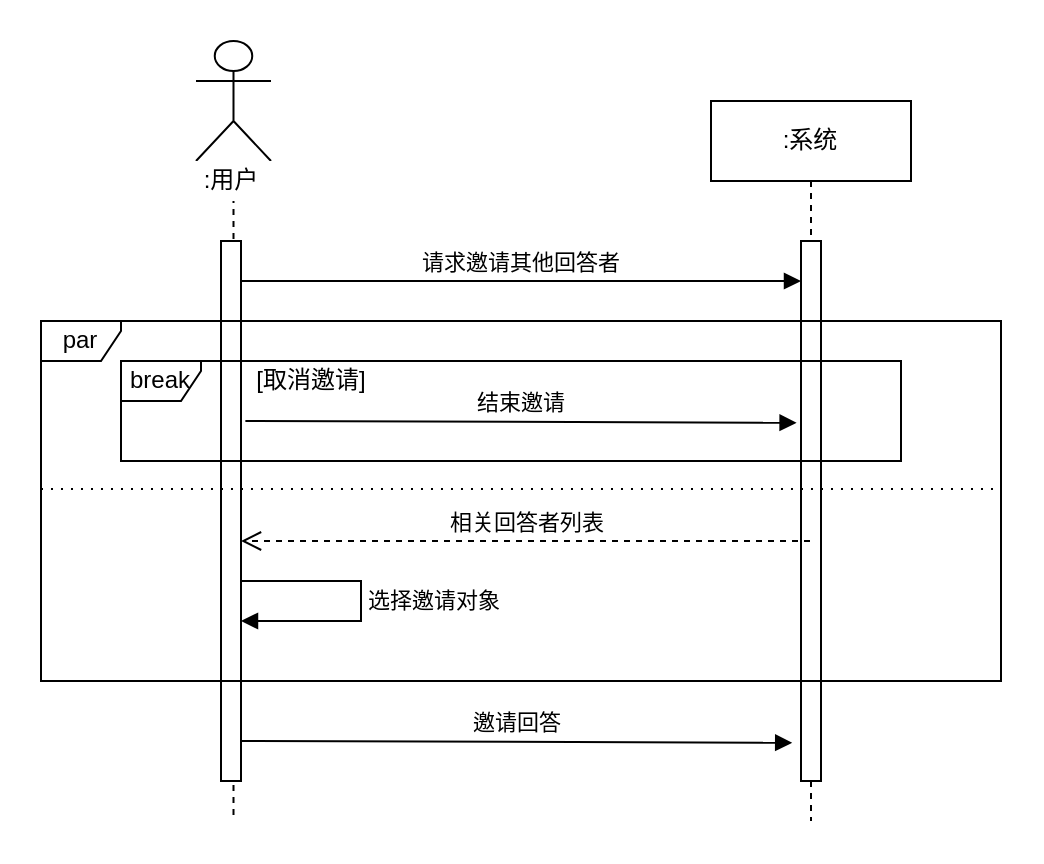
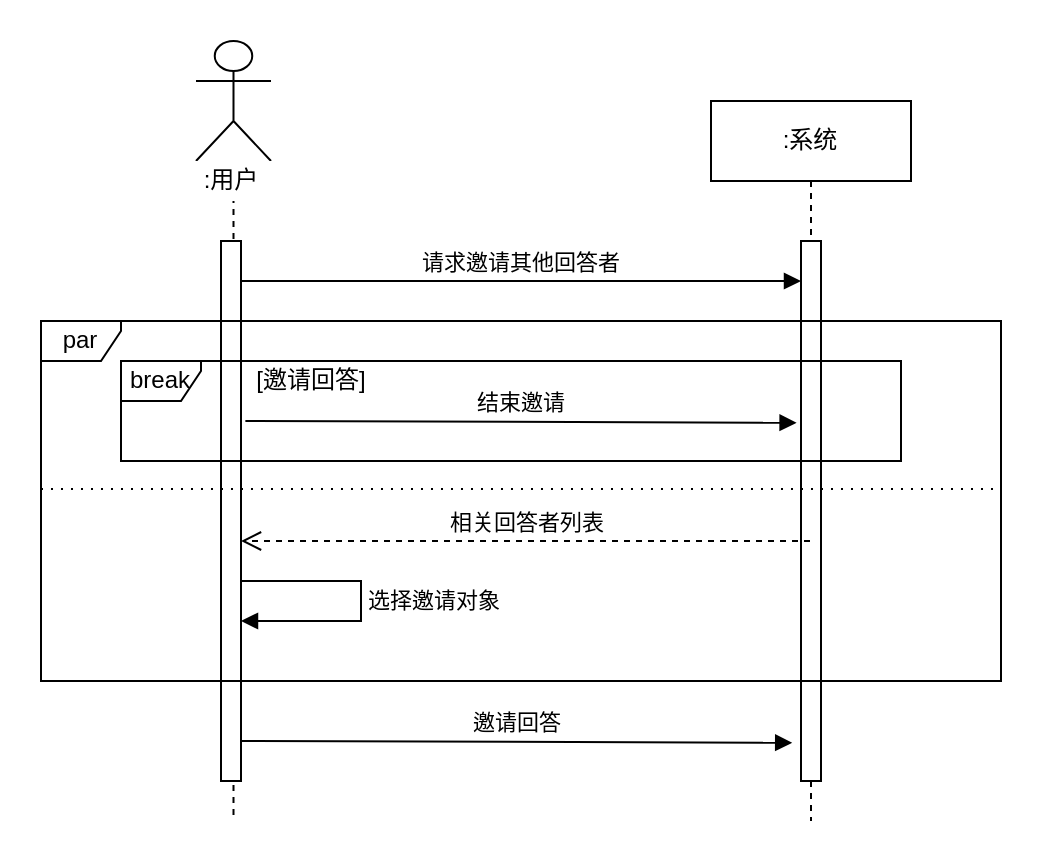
(312, 381) -> (312, 381)
